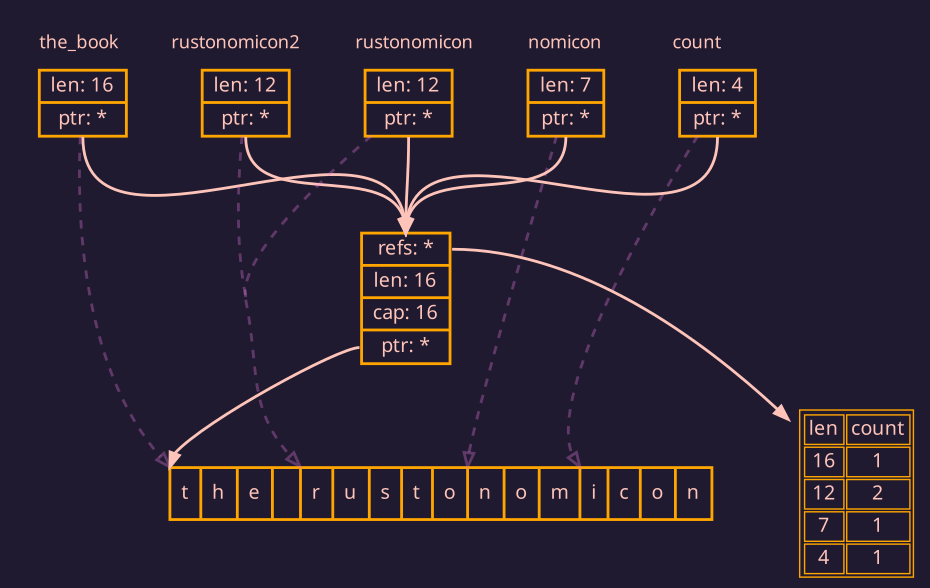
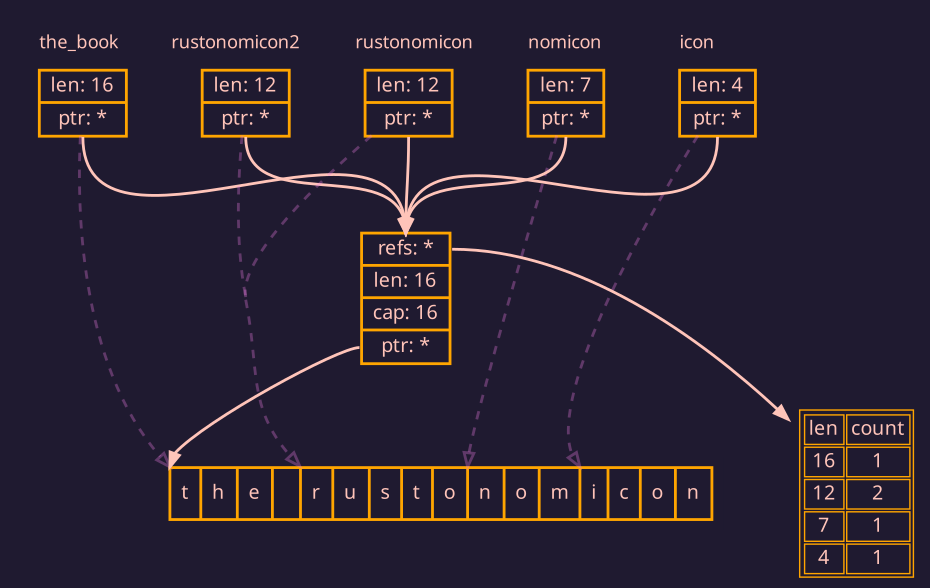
(697, 44) -> (697, 44)
